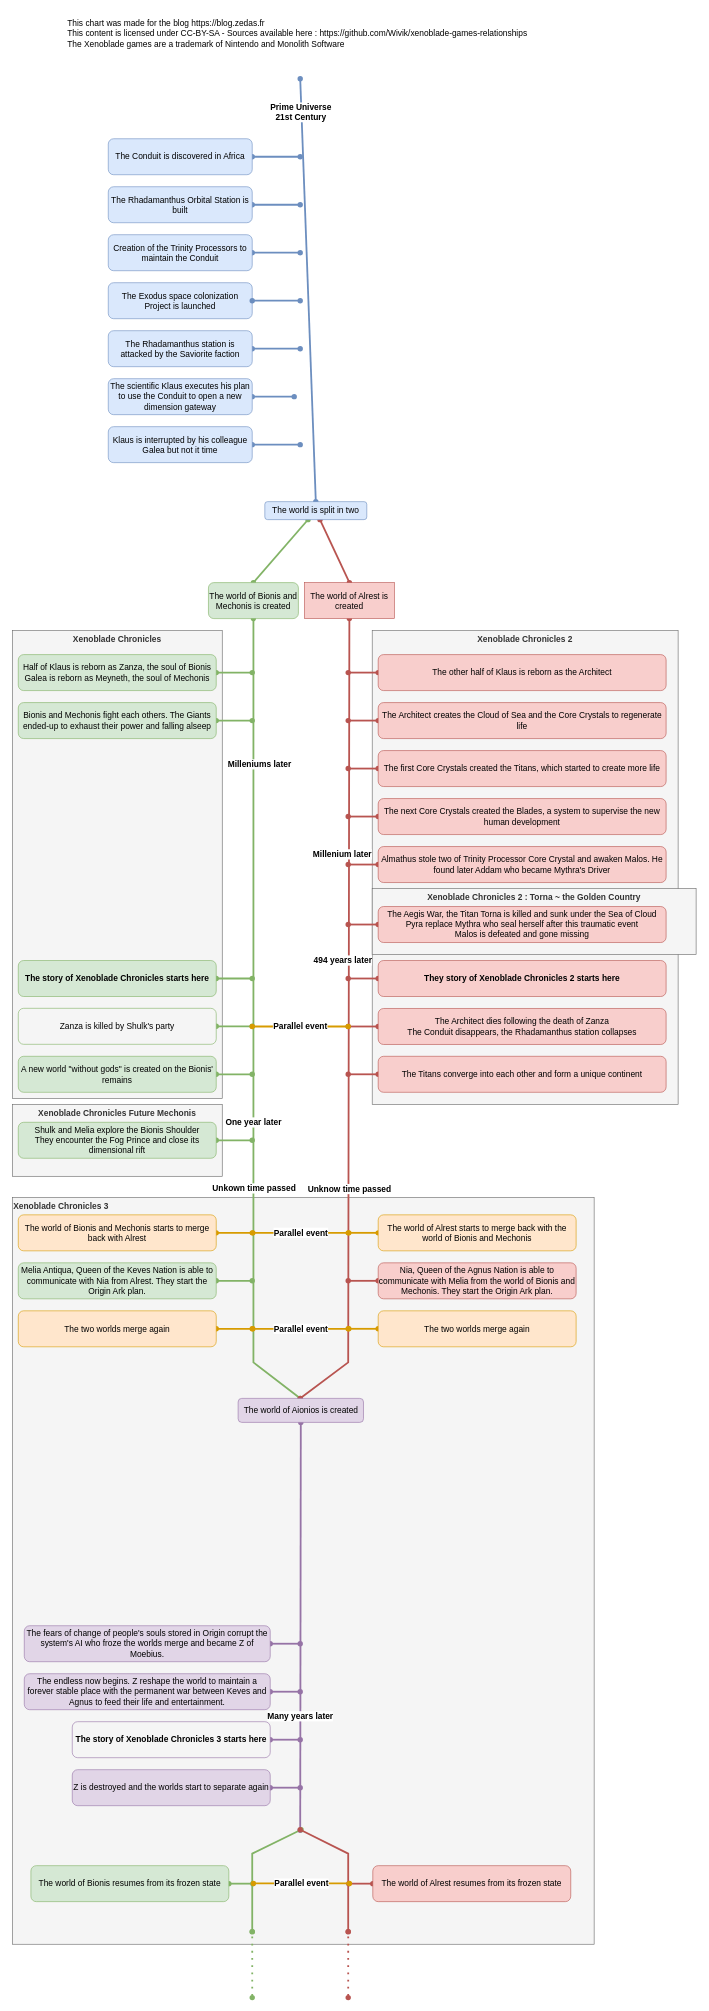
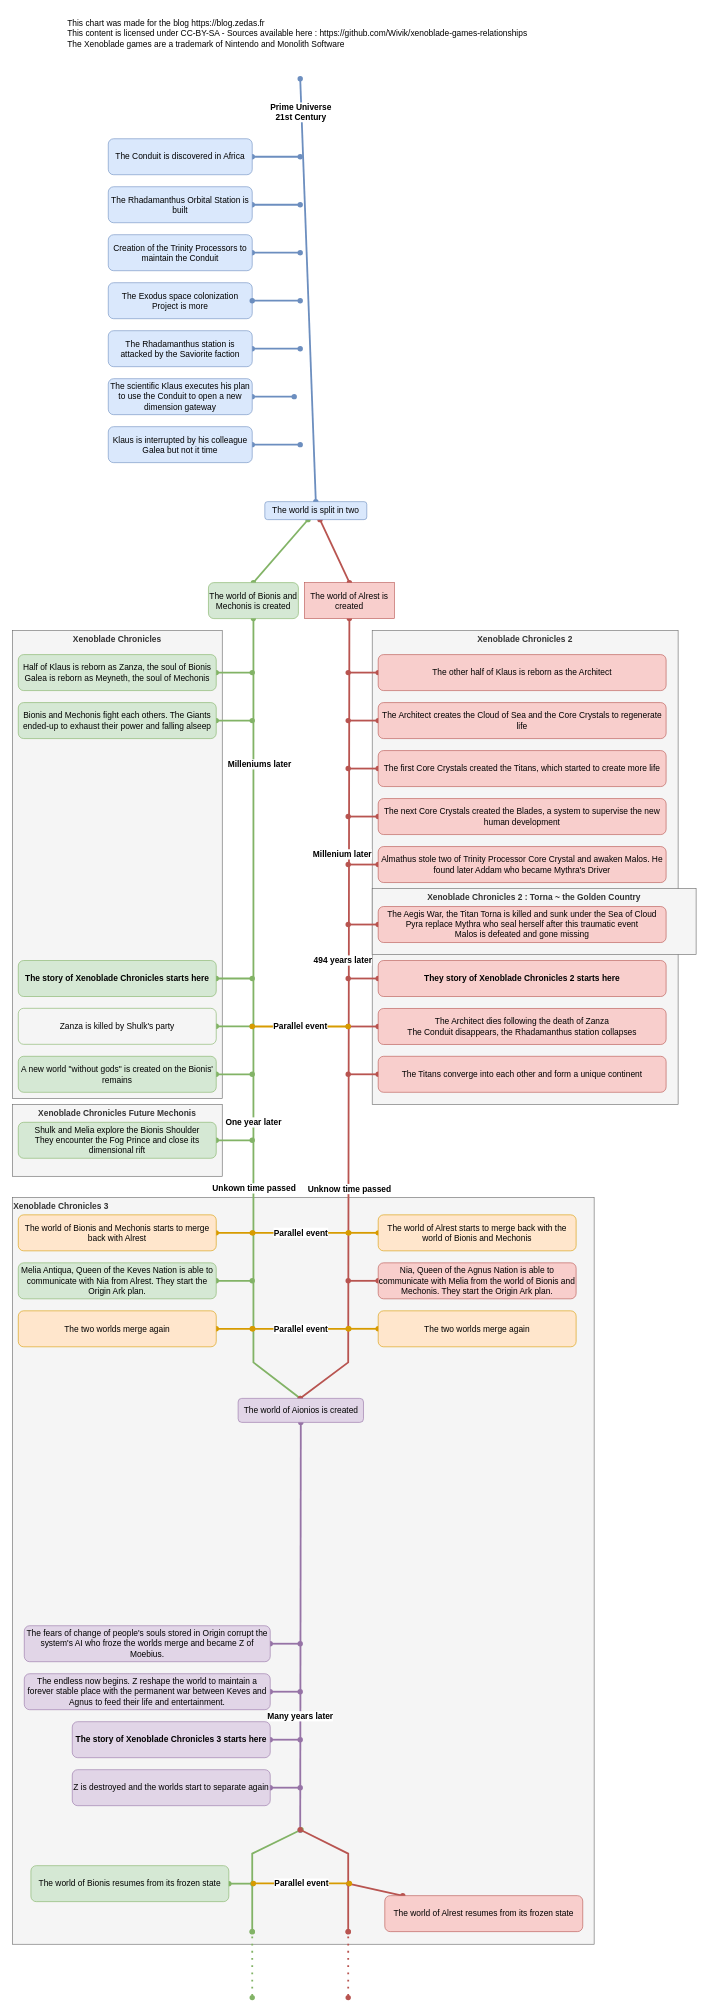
(180, 300) -> (180, 300)
(171, 1740) -> (171, 1740)
(472, 1884) -> (484, 1914)
